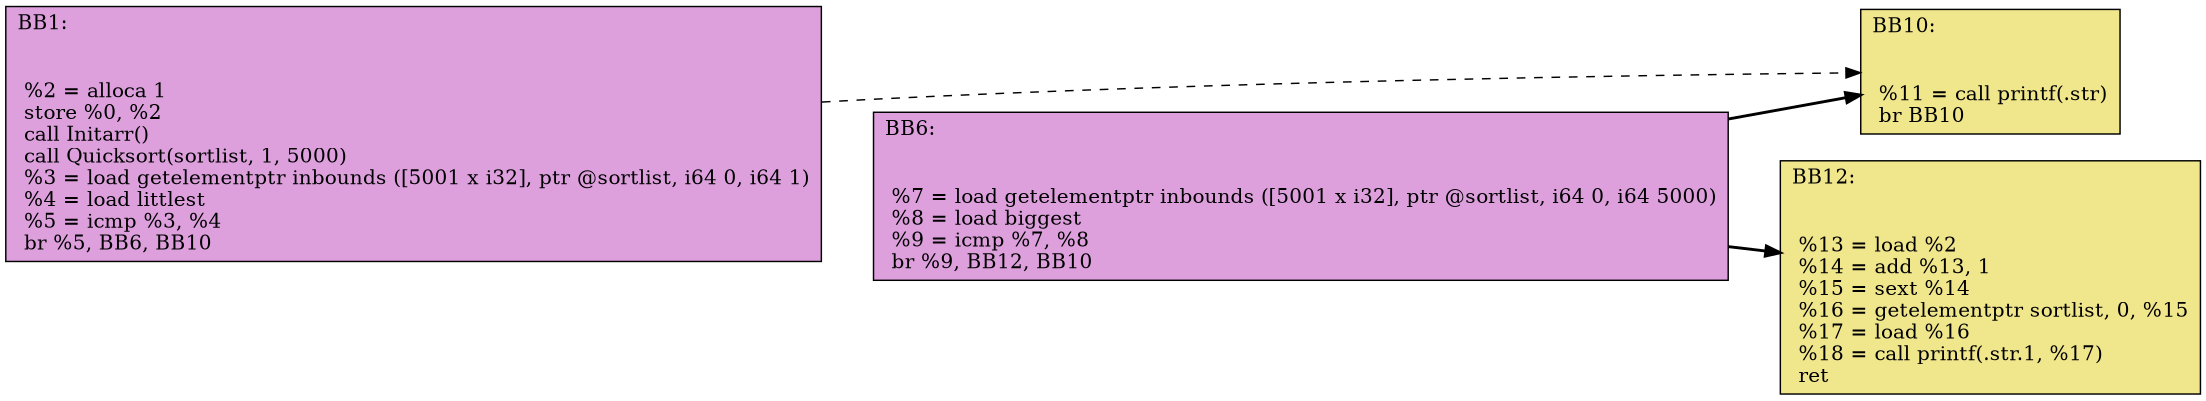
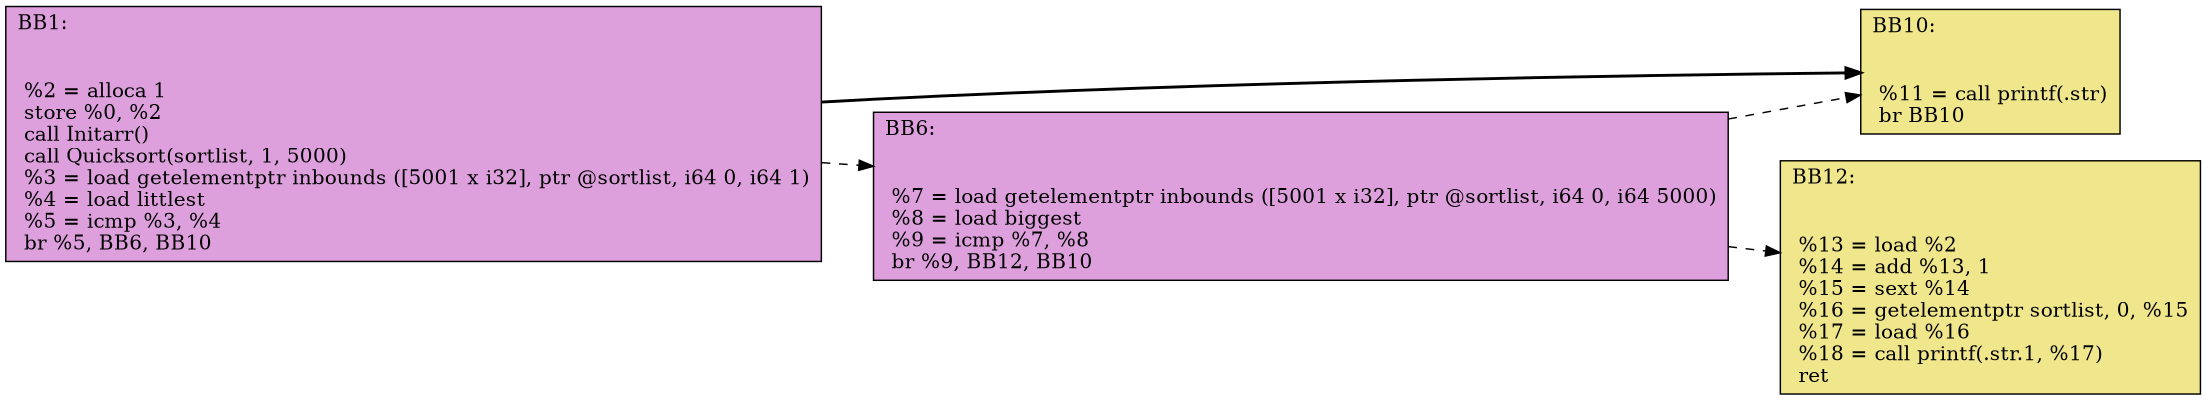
(1334, 82) -> (1334, 82)
(1787, 108) -> (1787, 108)
none -> (840, 164)
(1747, 249) -> (1747, 249)
